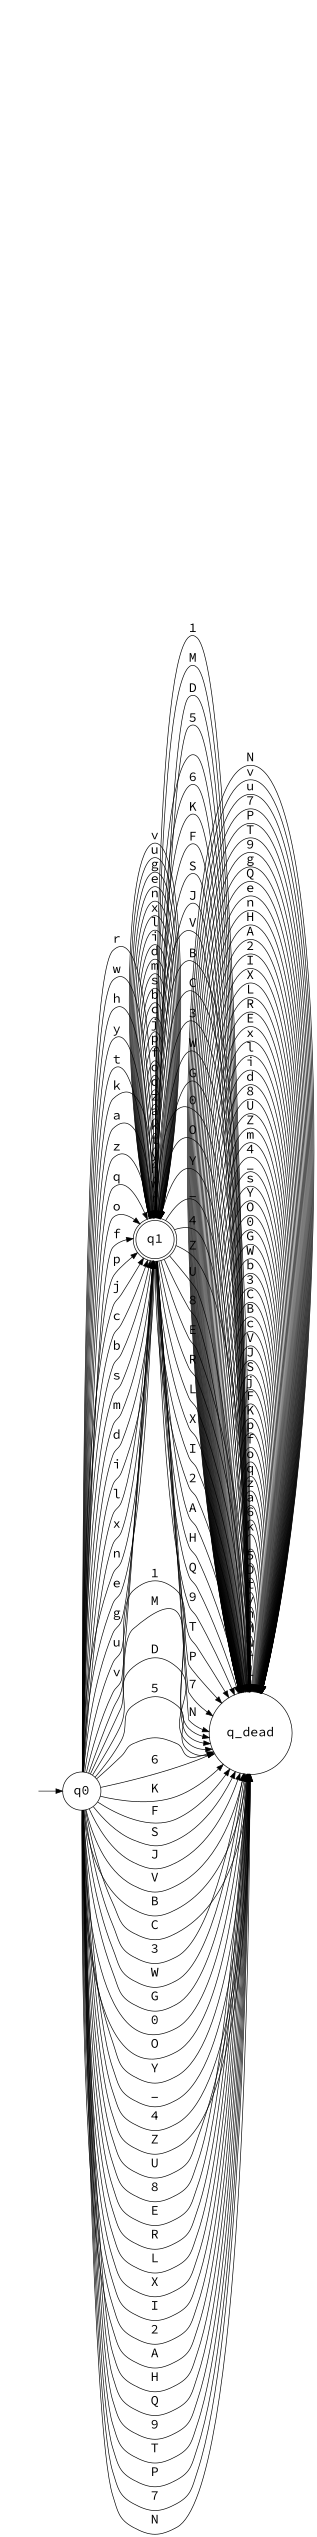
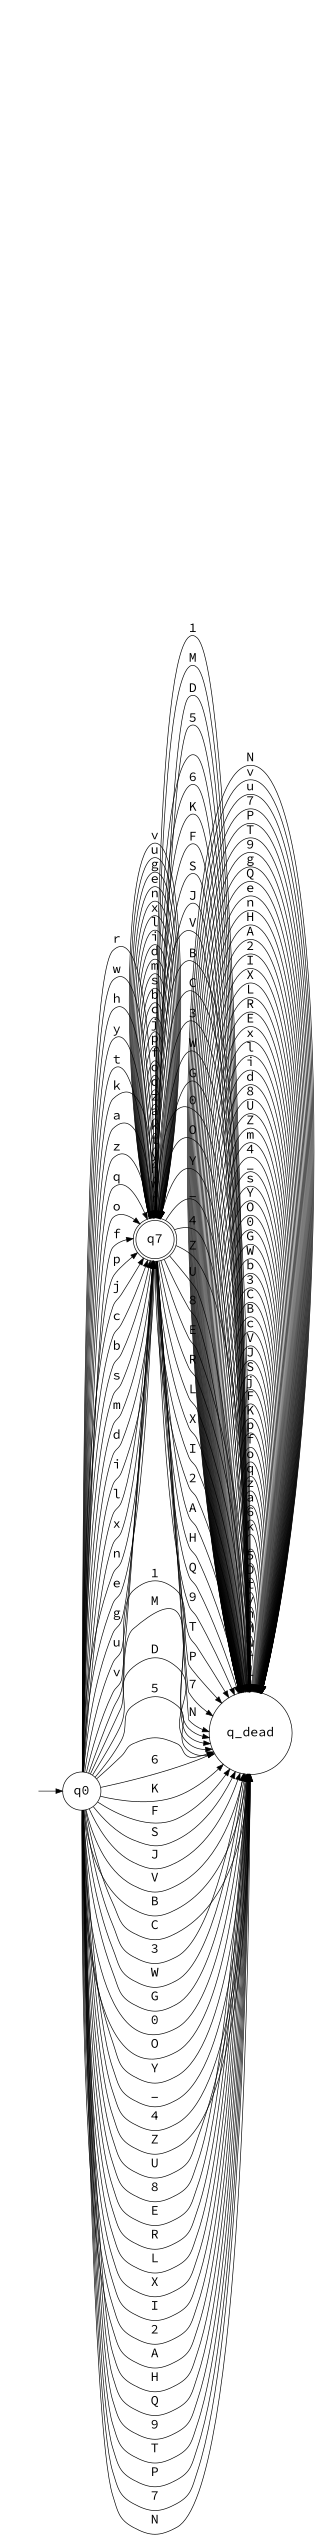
(155, 1240) -> (155, 1240)
